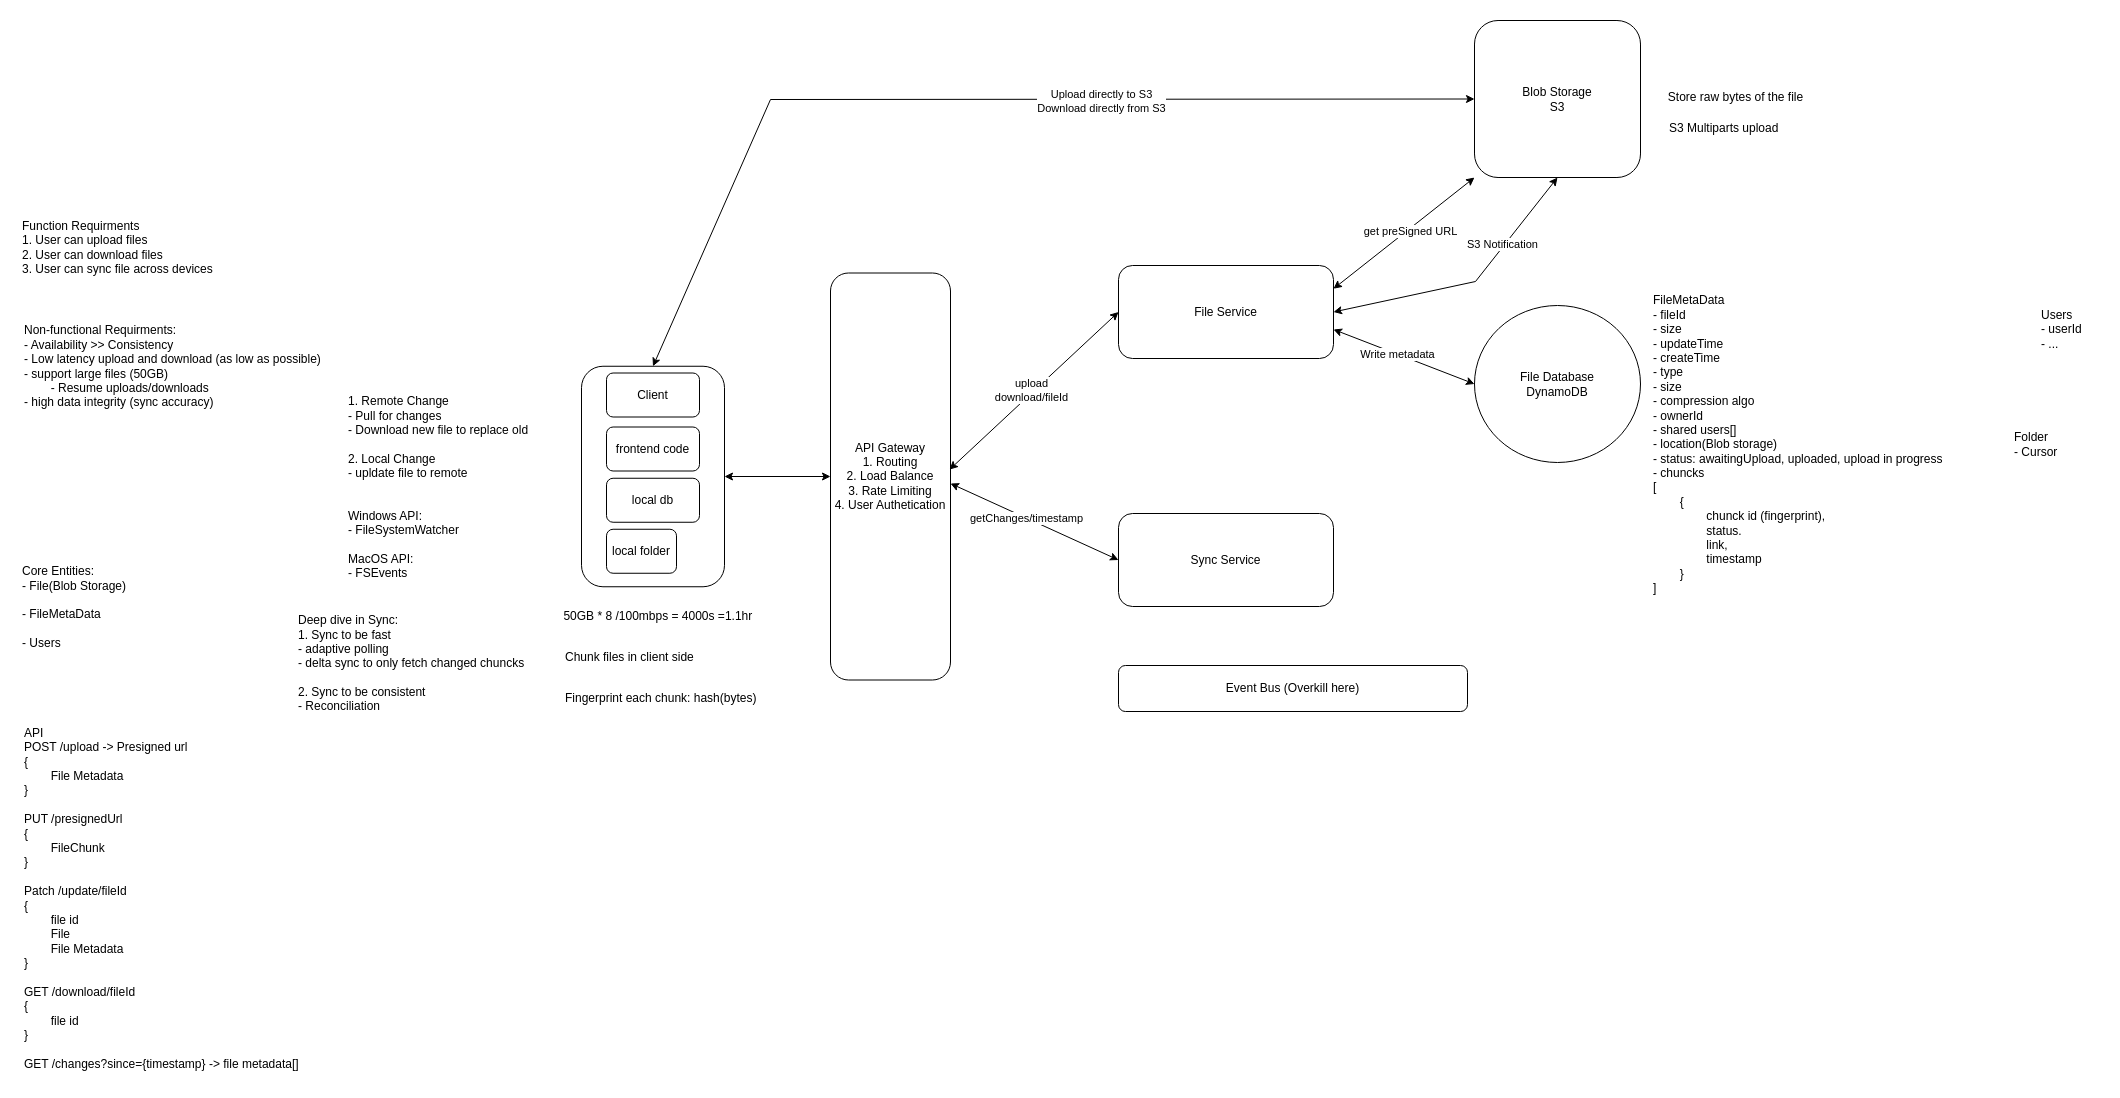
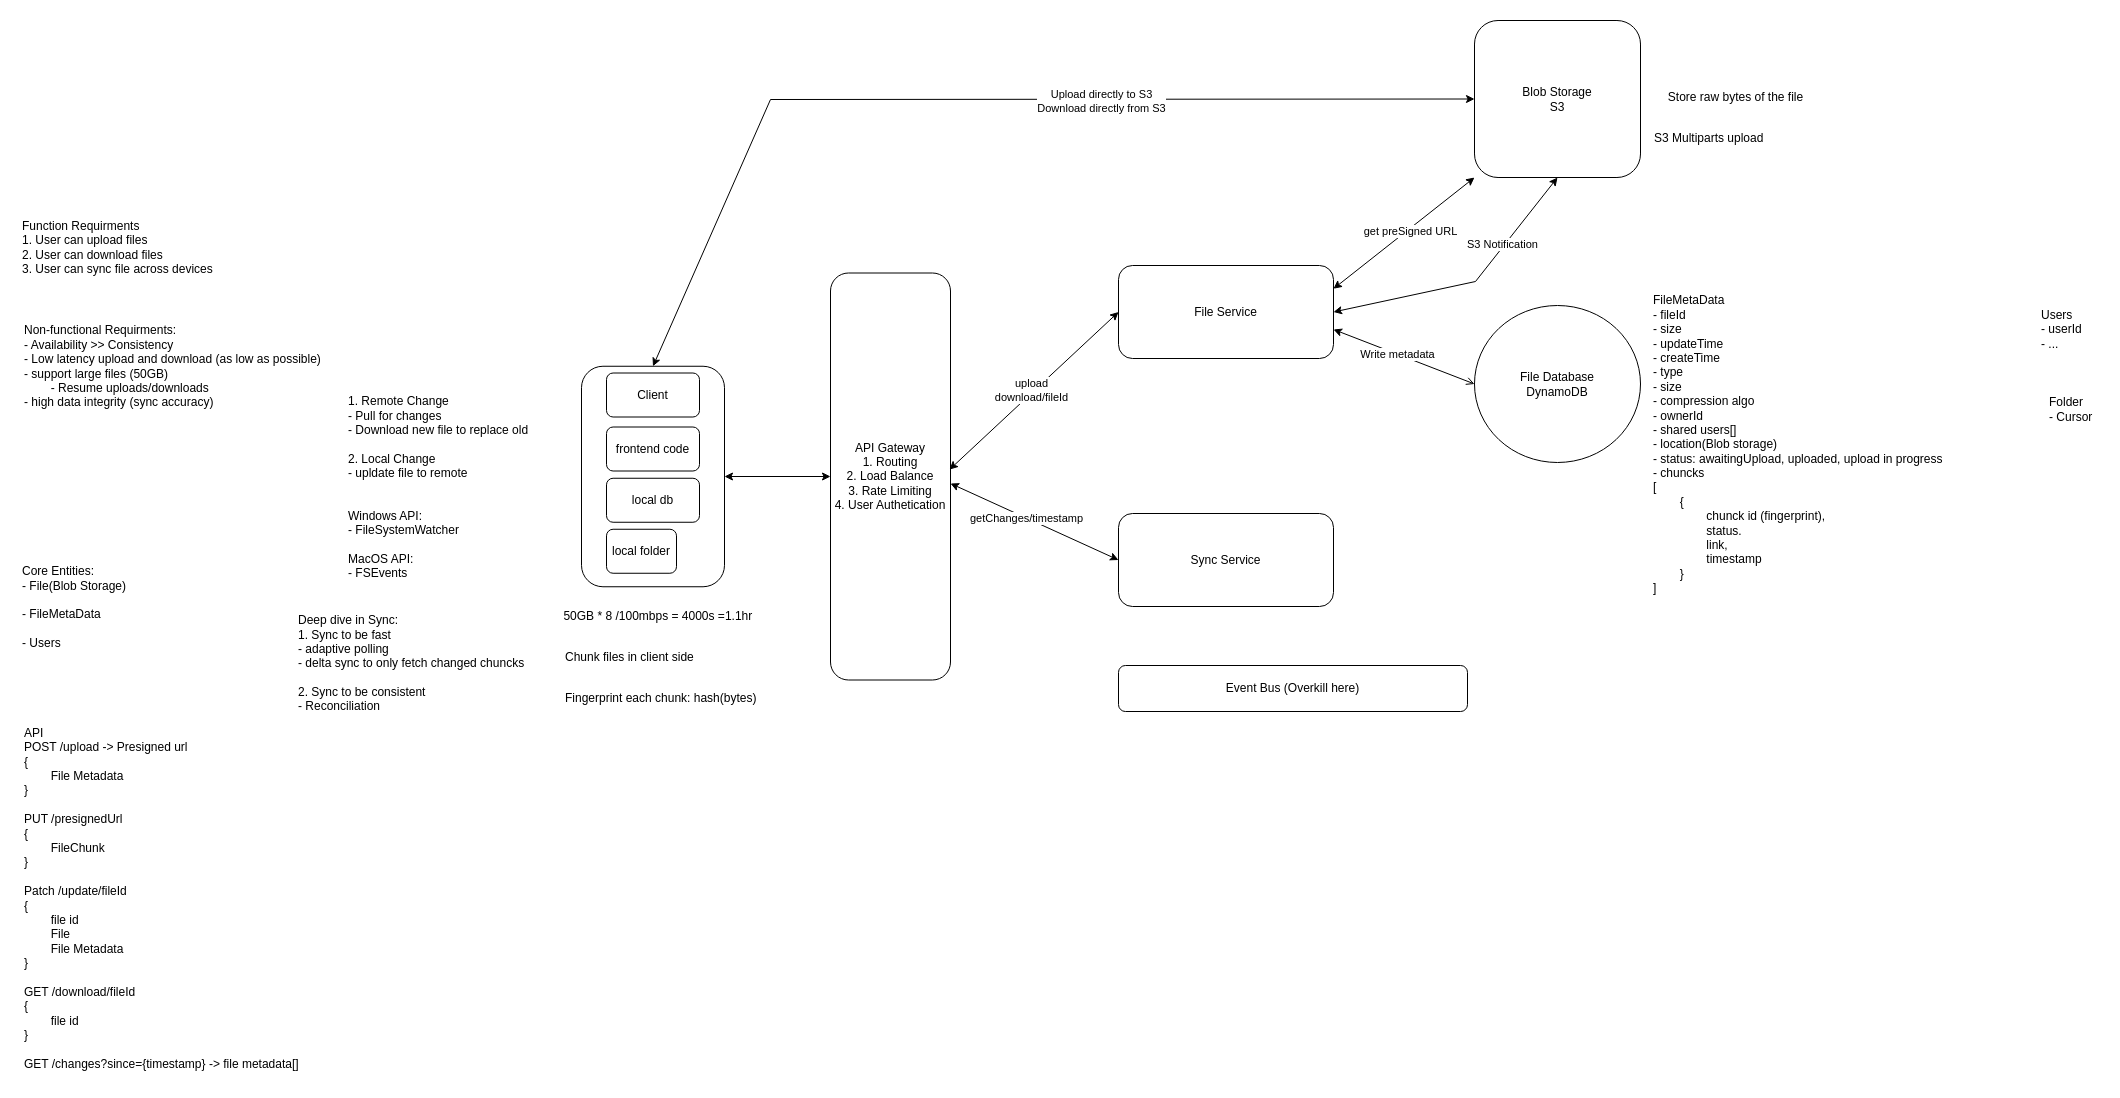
(1731, 129) -> (1716, 139)
(1467, 381) -> (1469, 382)
(2043, 444) -> (2078, 409)
